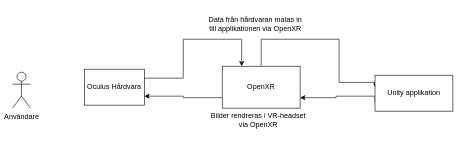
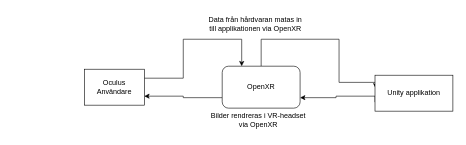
(114, 87) -> (114, 87)
(261, 87) -> (261, 87)
(21, 90) -> none
